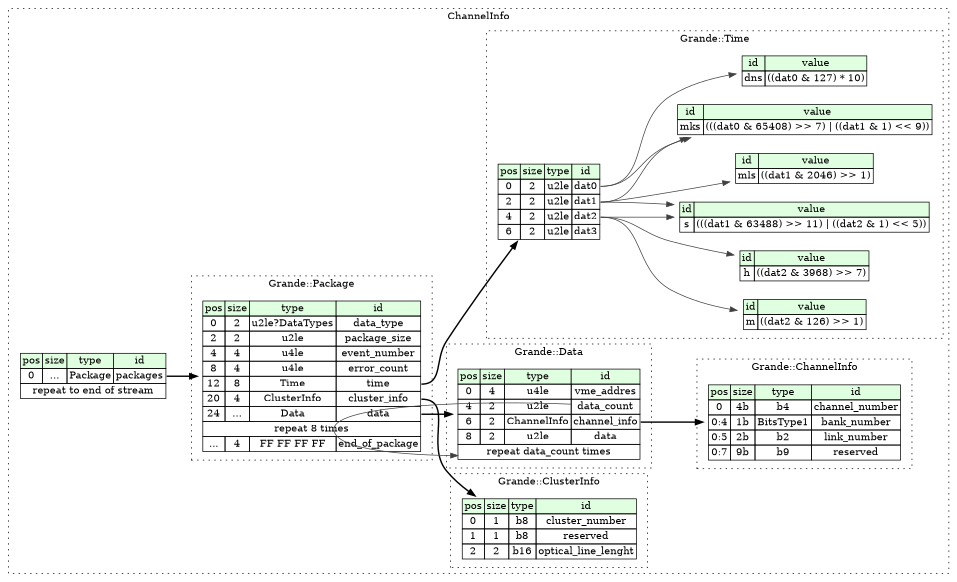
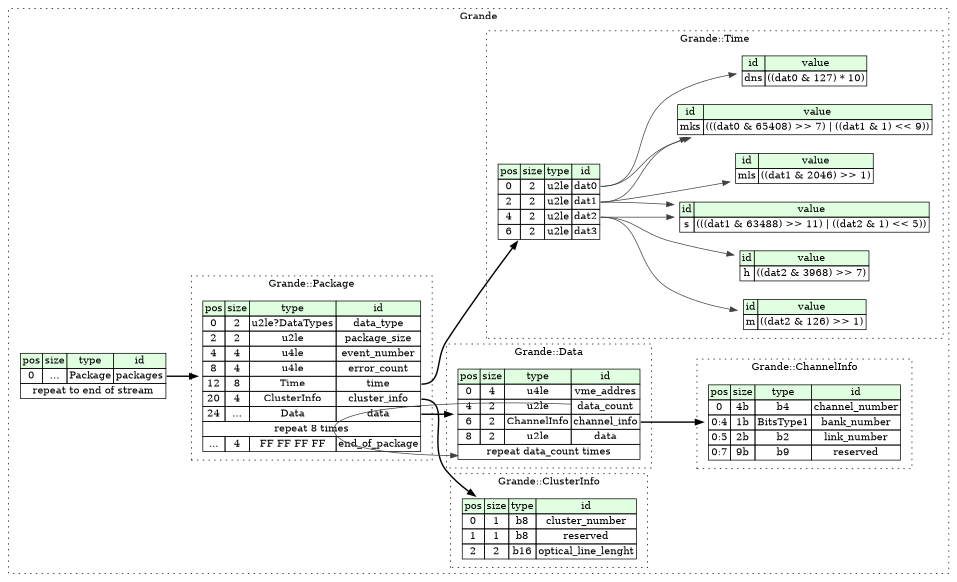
(479, 17) -> (479, 17)
